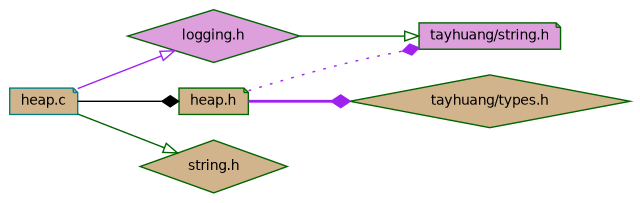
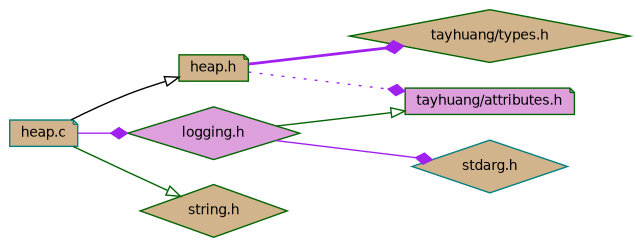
(490, 36) -> (490, 101)
(119, 72) -> (94, 133)
(120, 101) -> (117, 98)
none -> (490, 167)
